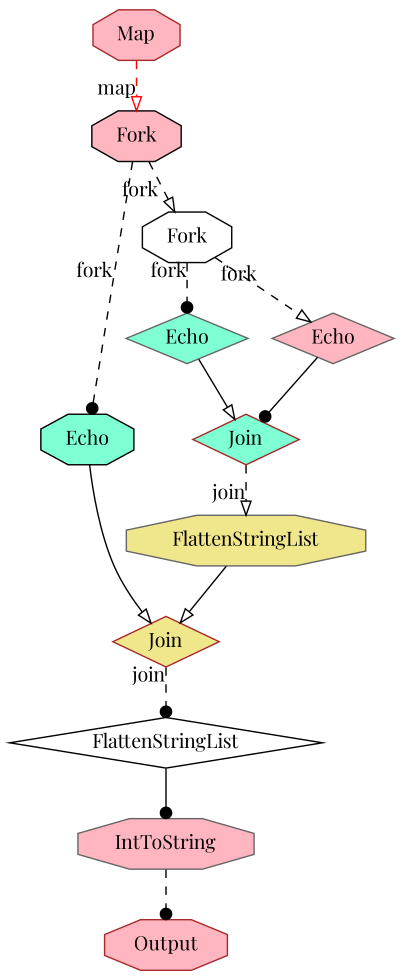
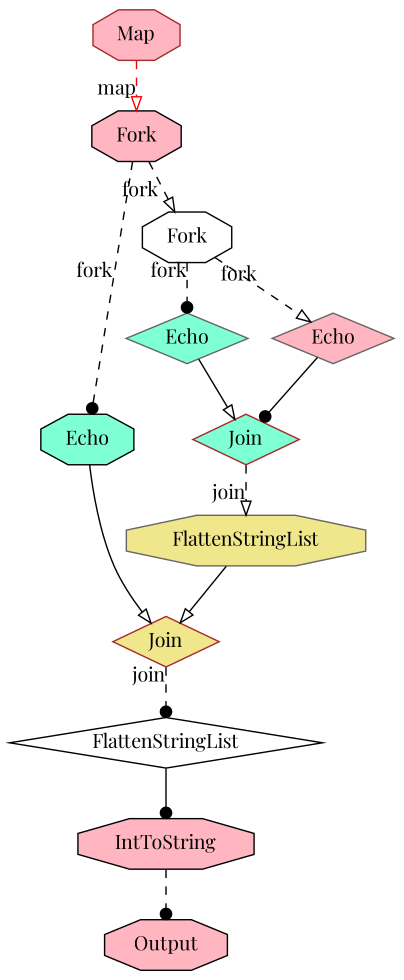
(166, 844) -> (166, 844)
(166, 945) -> (166, 945)
